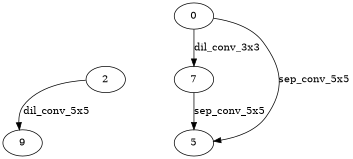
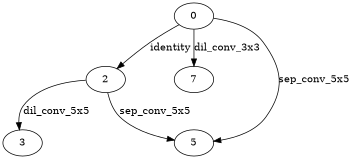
none -> (150, 43)
(194, 108) -> (130, 125)
(23, 143) -> (23, 143)
